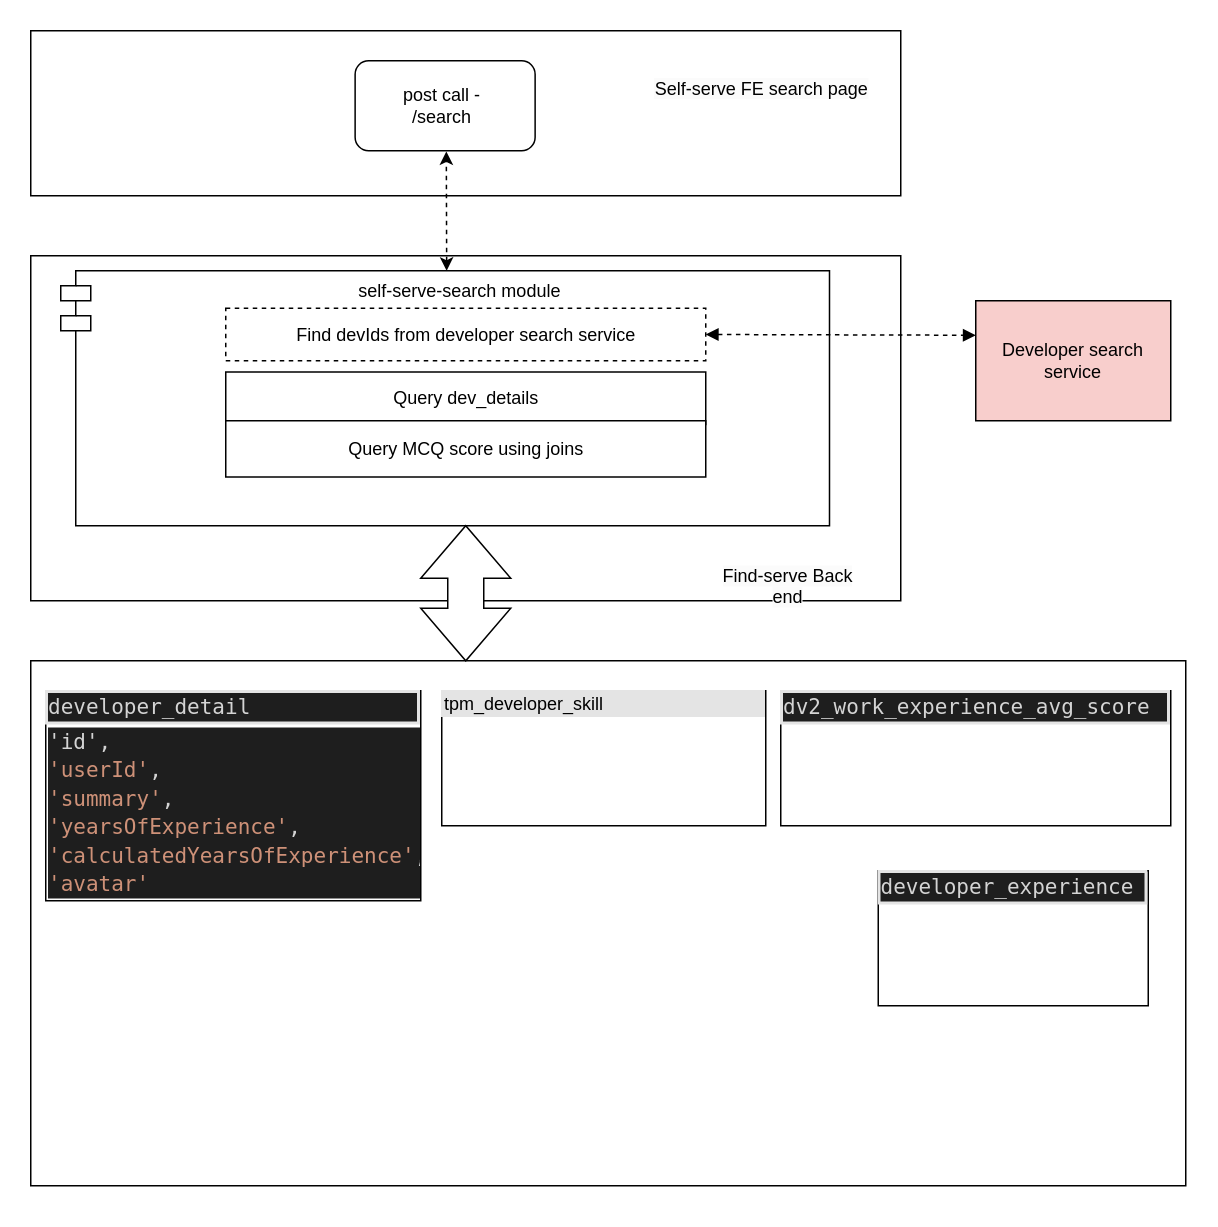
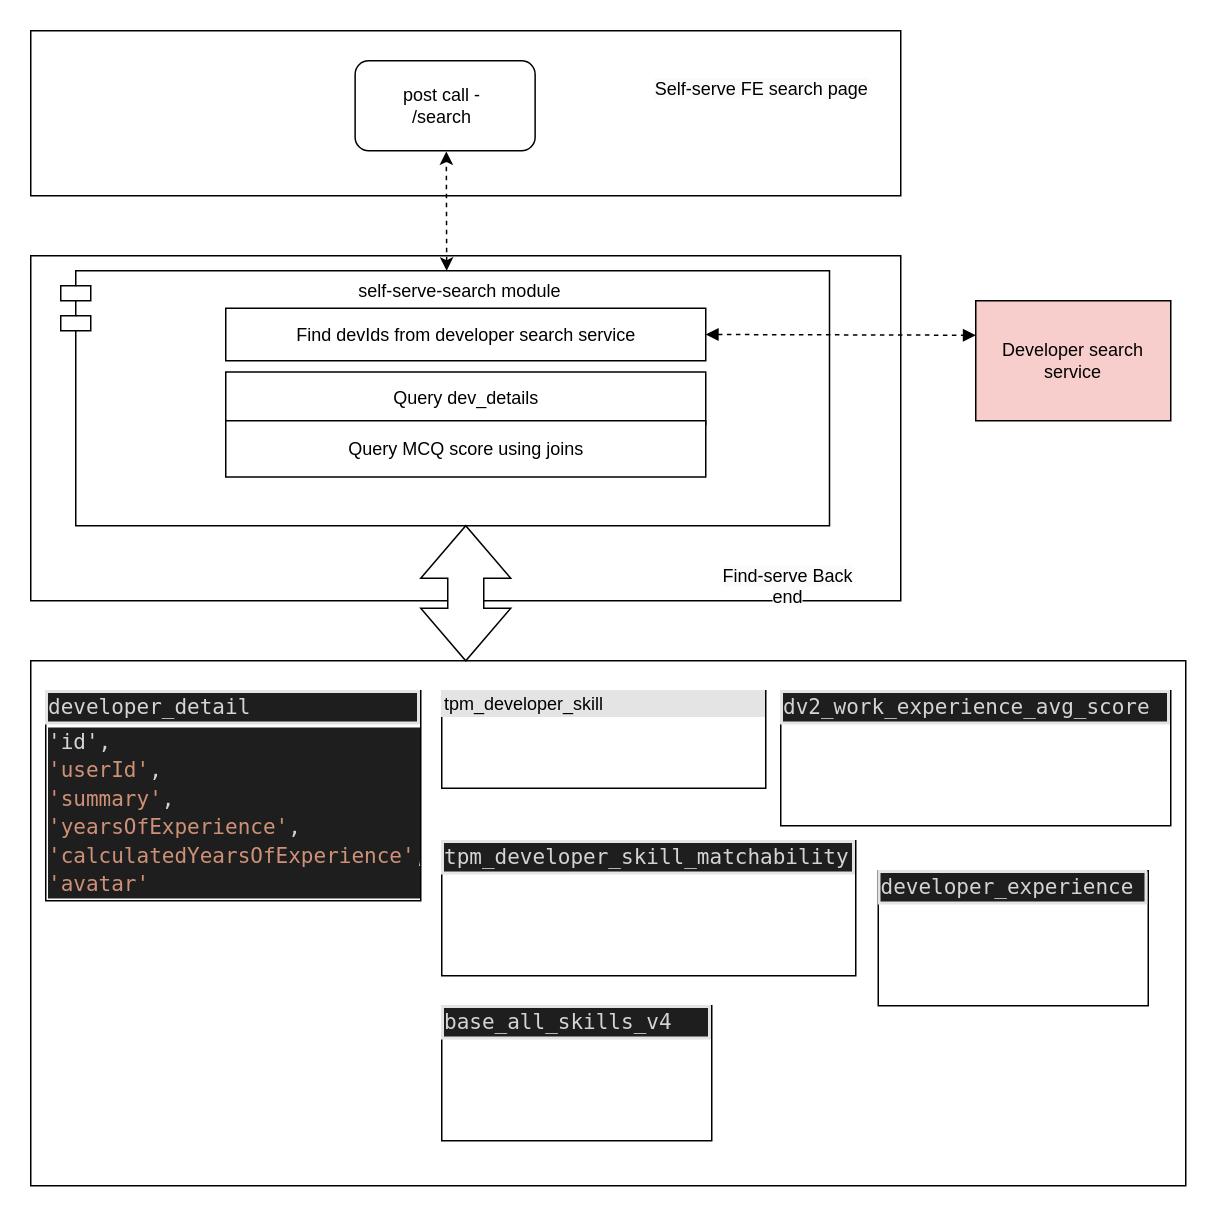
(466, 335) -> (466, 335)
(604, 758) -> (604, 740)
none -> (649, 908)
none -> (577, 1073)
